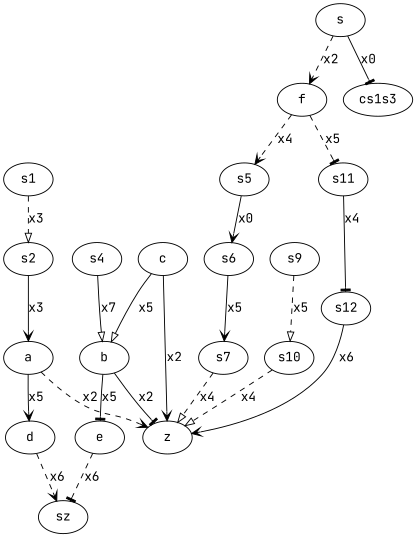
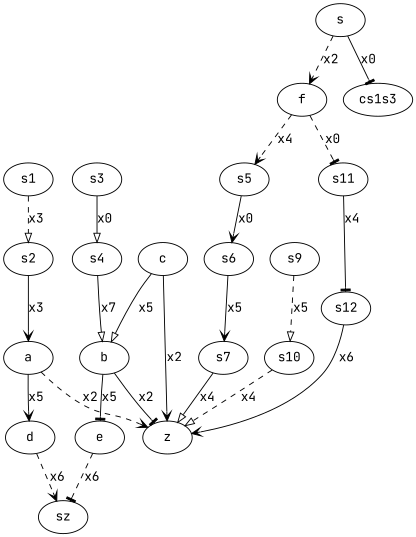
(333, 140) -> (333, 140)
none -> (97, 179)
(198, 394) -> (198, 394)
